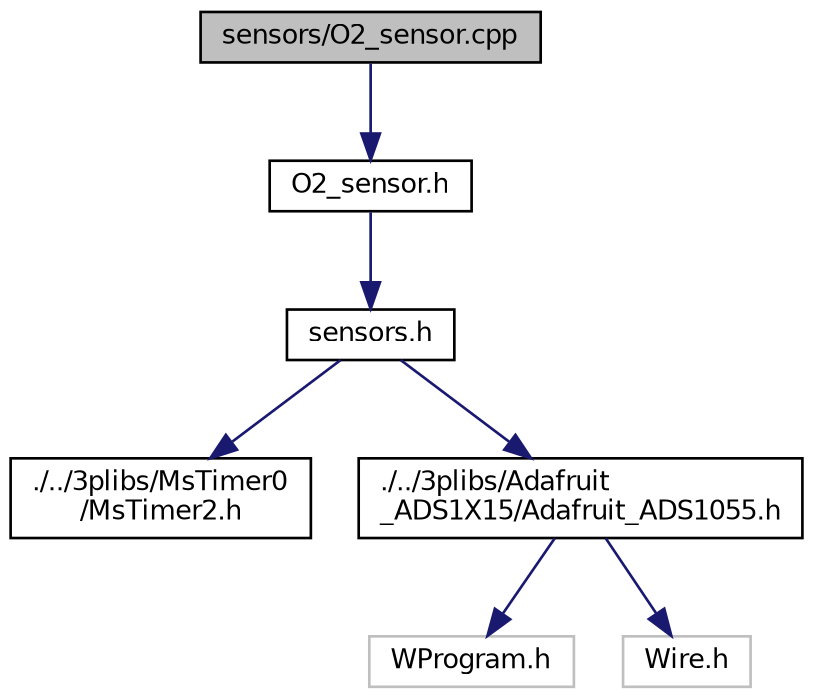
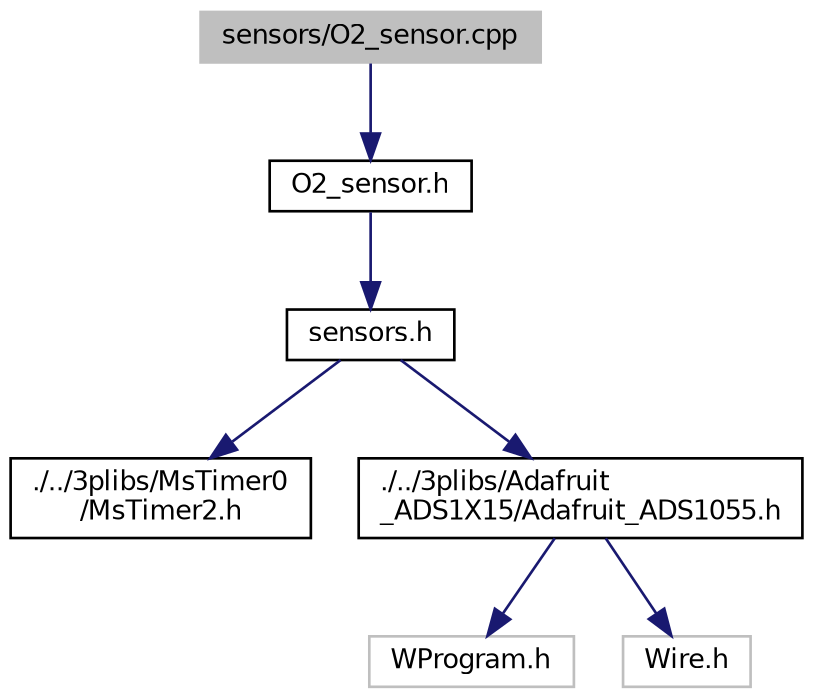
(371, 37) -> (371, 37)
